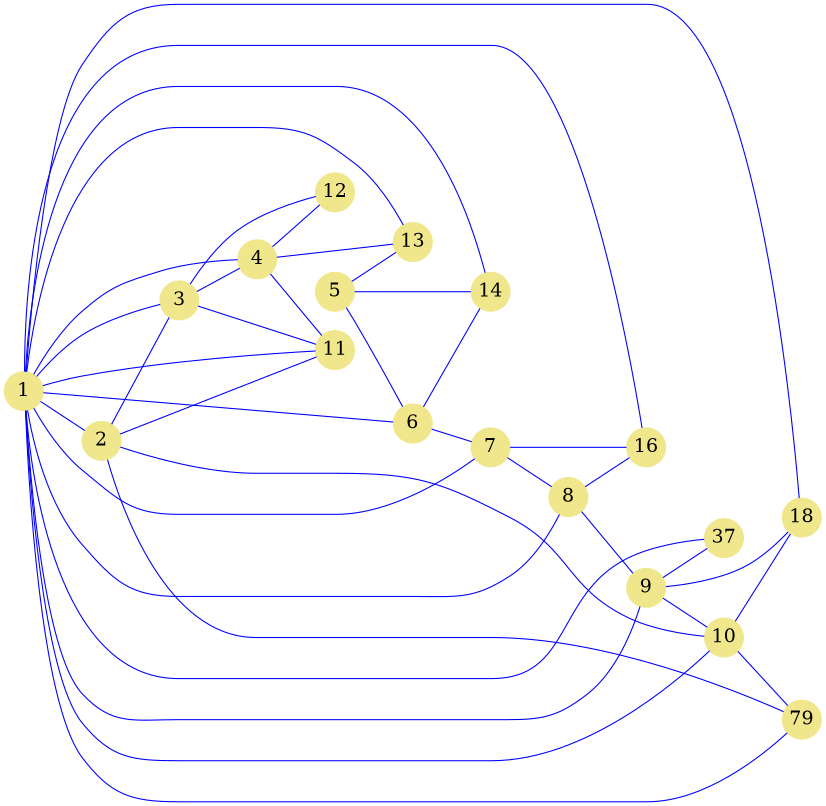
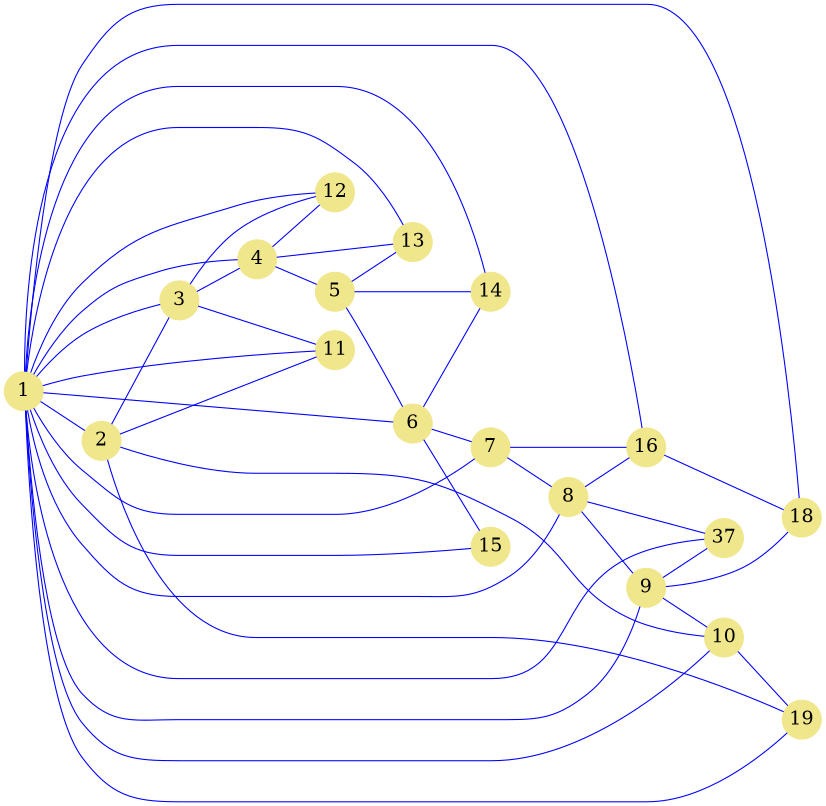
none -> (142, 238)
(296, 305) -> (296, 276)
none -> (646, 518)
none -> (491, 547)
(763, 578) -> (724, 482)
(802, 720) -> (802, 720)
